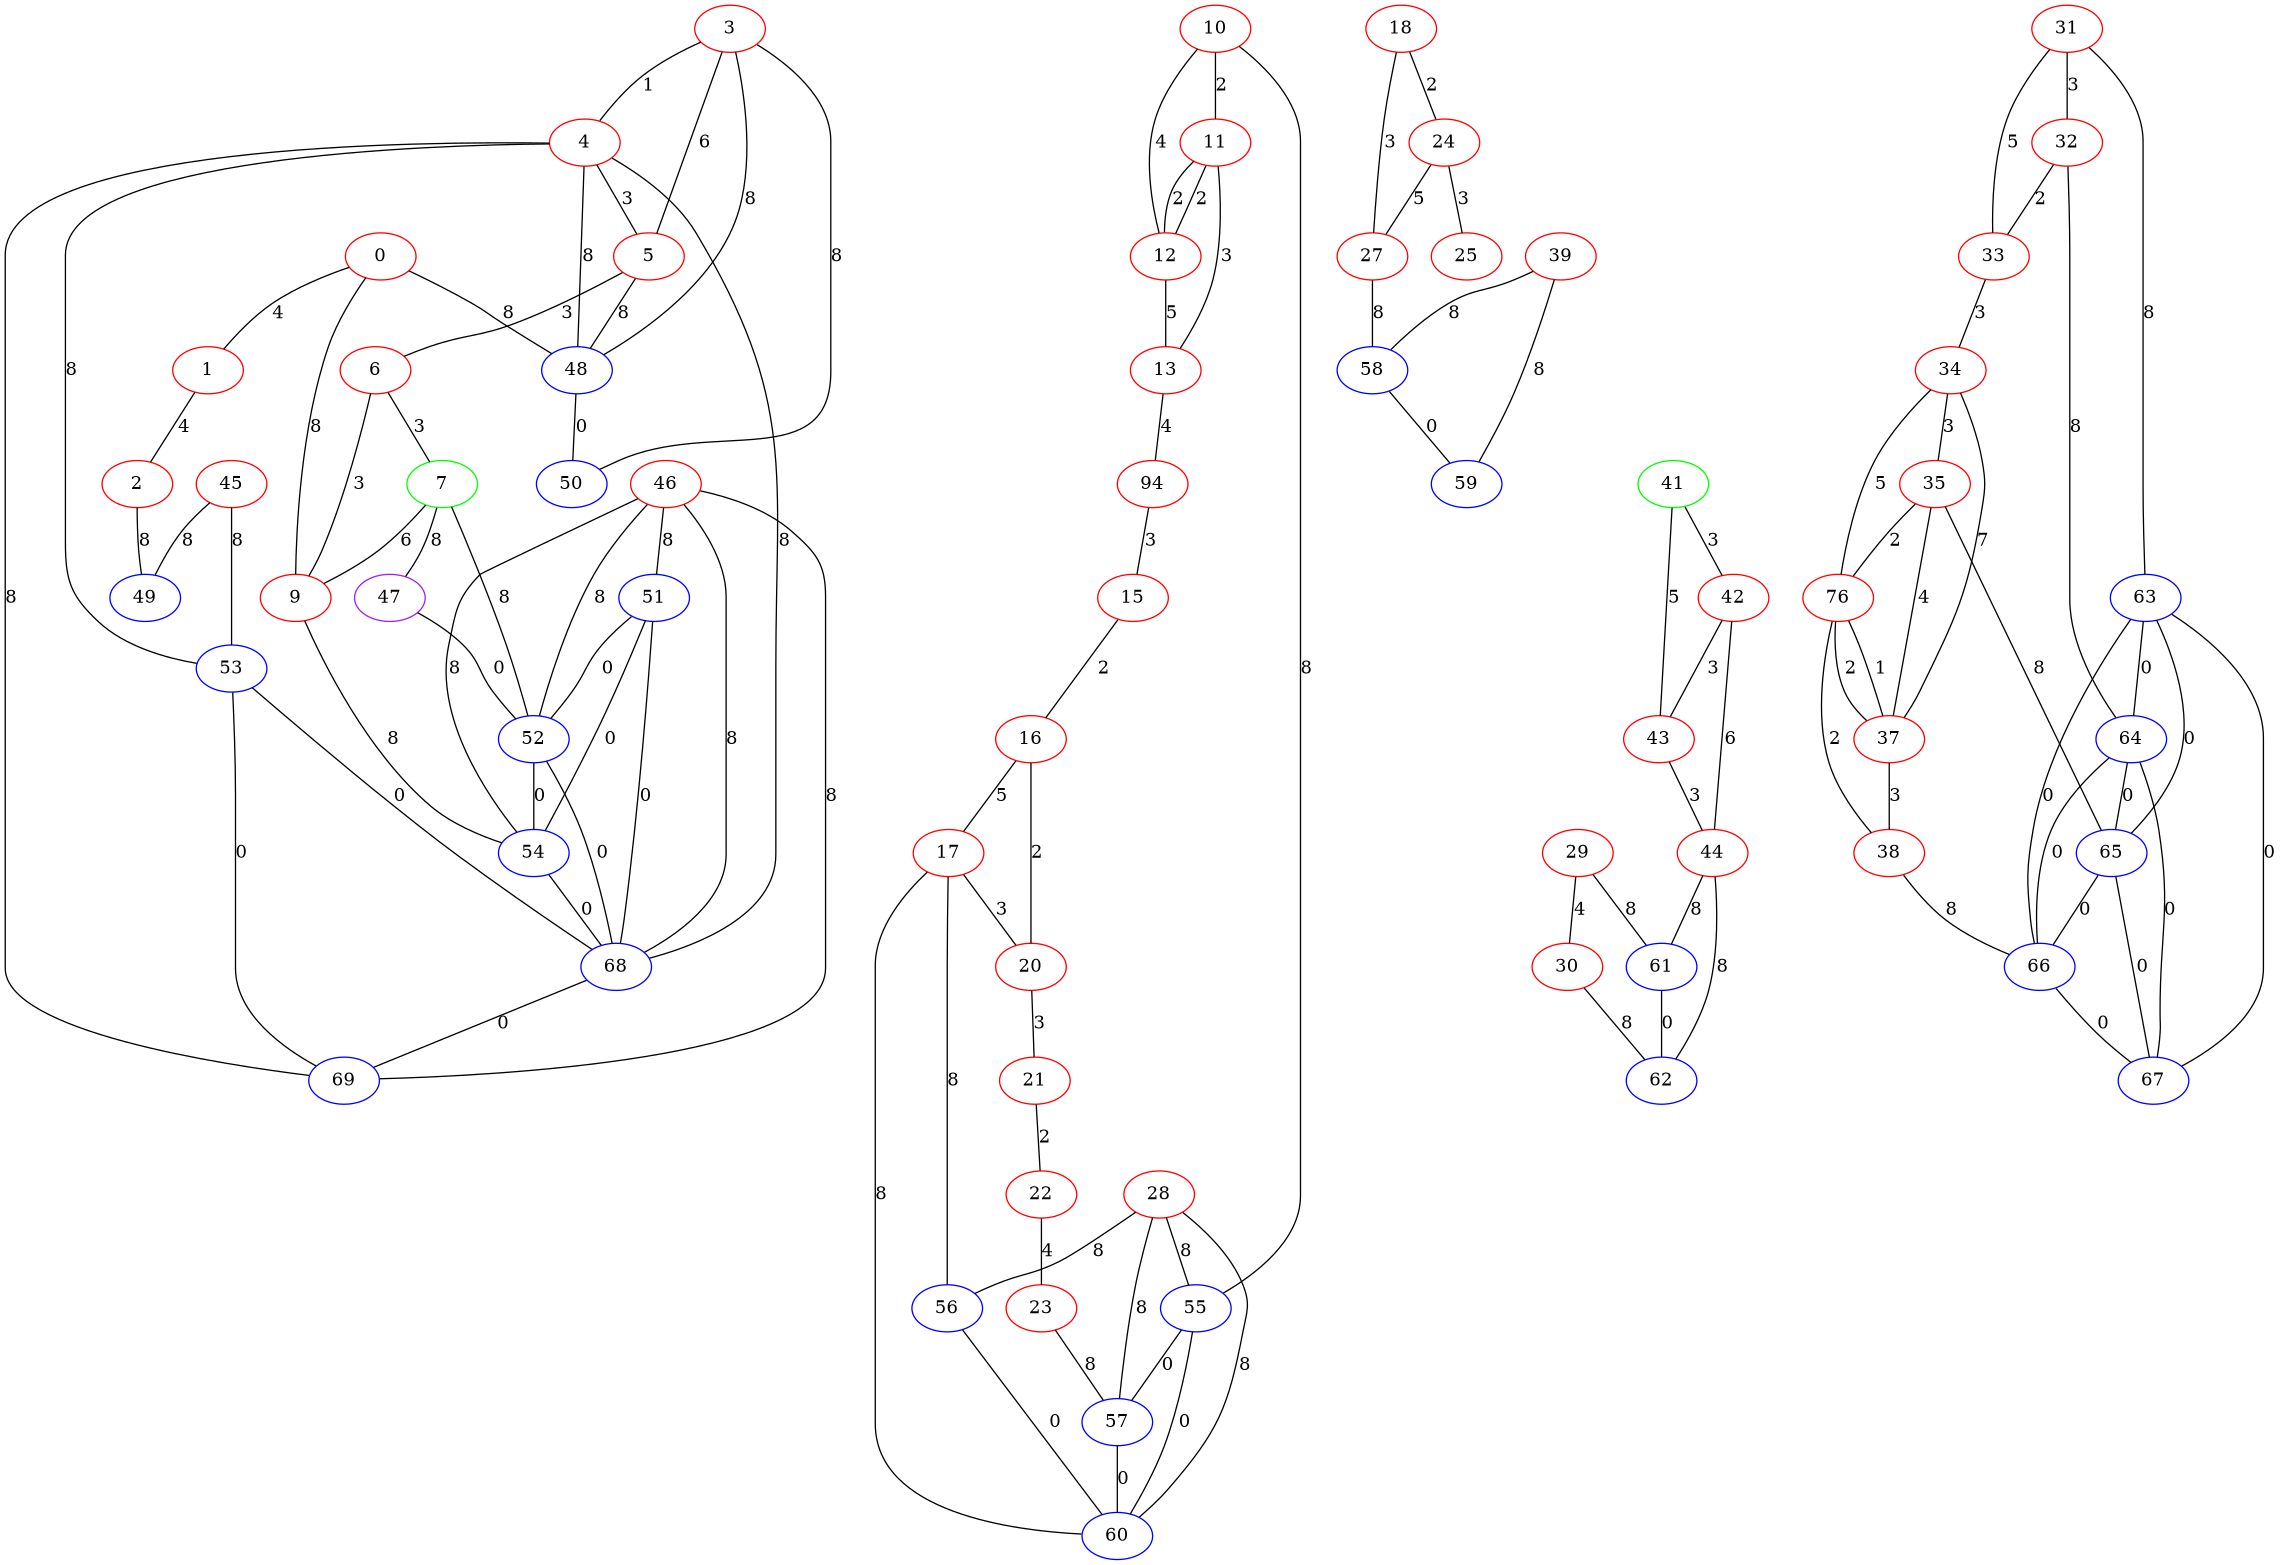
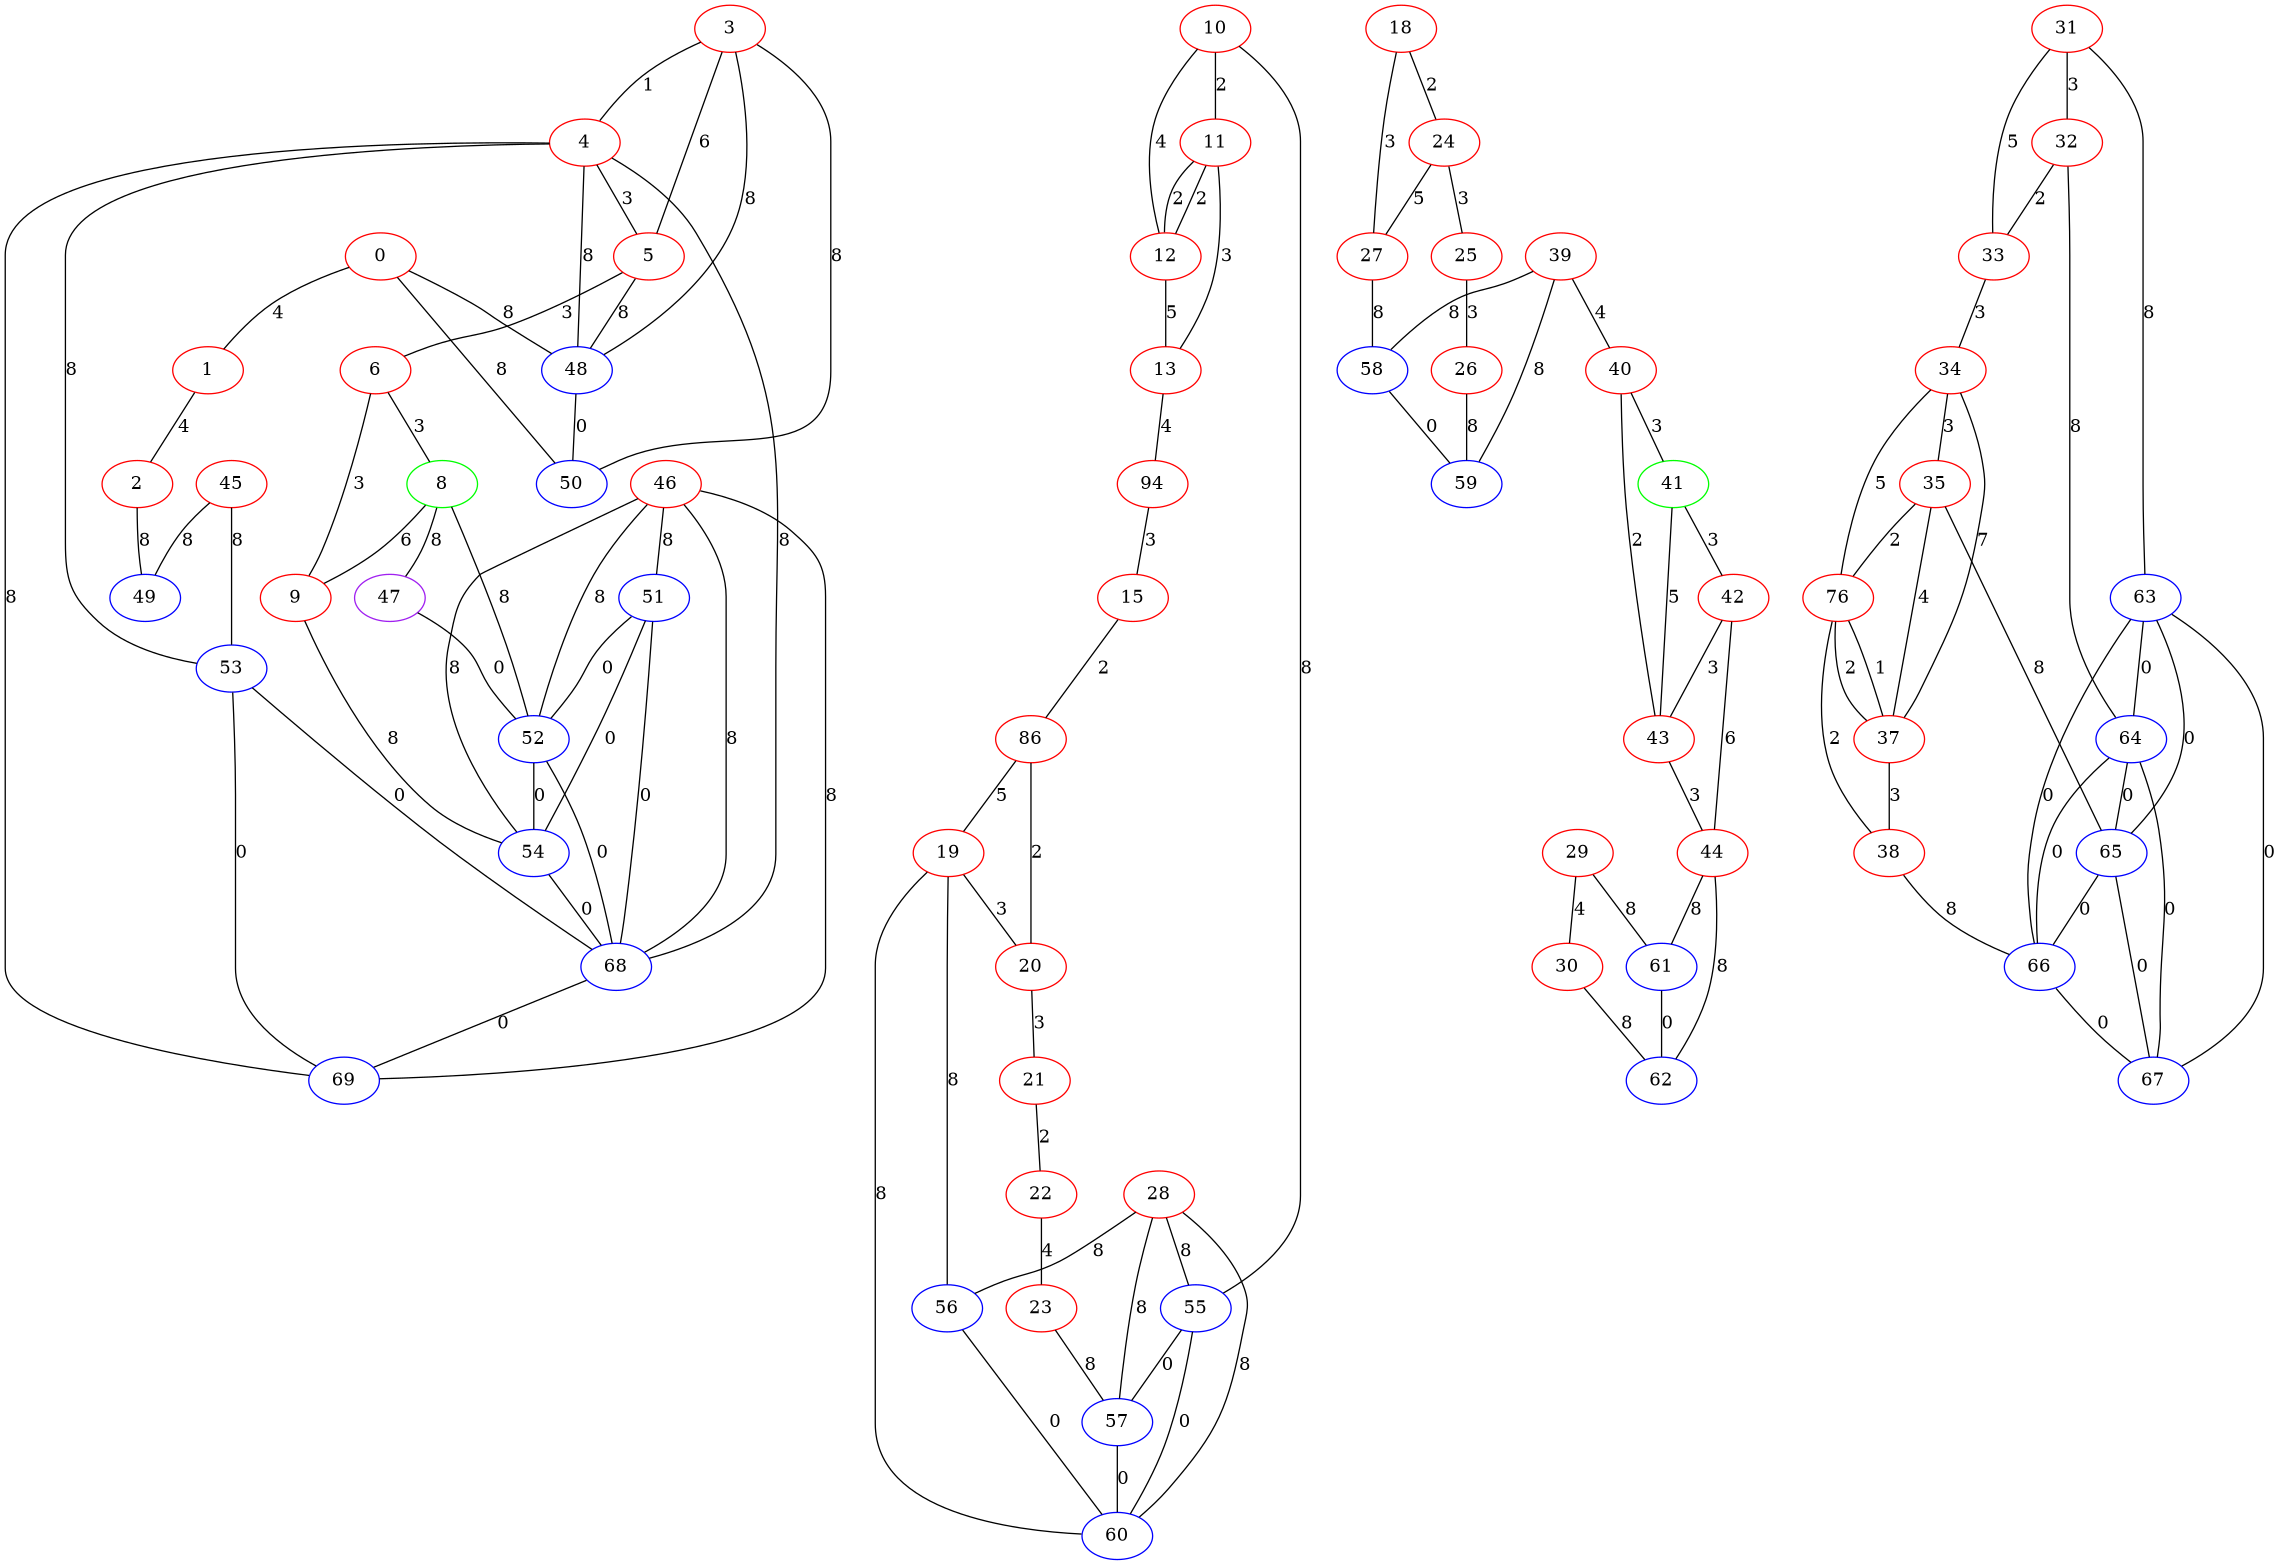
none -> (1467, 370)
none -> (1621, 370)
(310, 420) -> (476, 370)
(442, 484) -> (442, 484)
(1031, 739) -> (1031, 739)
(949, 853) -> (949, 853)
